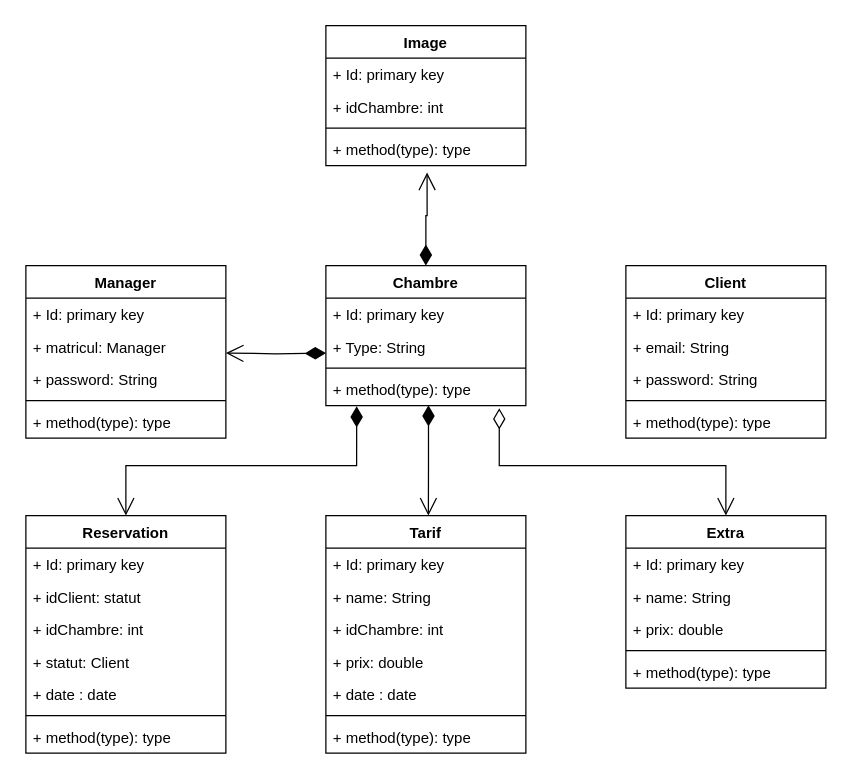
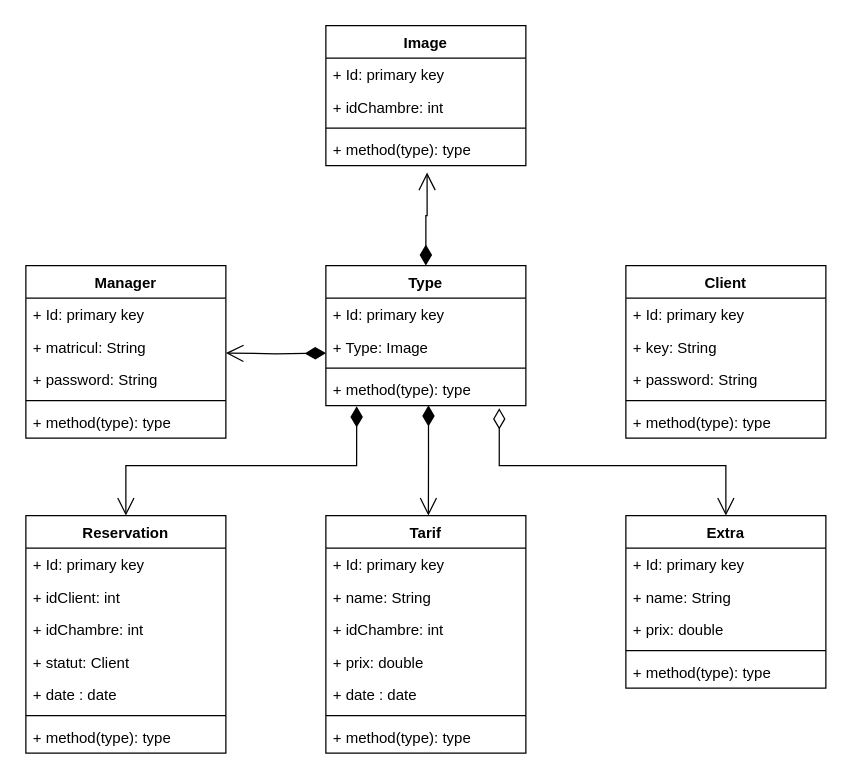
(425, 283) -> (425, 283)
(103, 348) -> (96, 348)
(384, 348) -> (381, 348)
(684, 348) -> (679, 348)
(96, 598) -> (82, 598)
